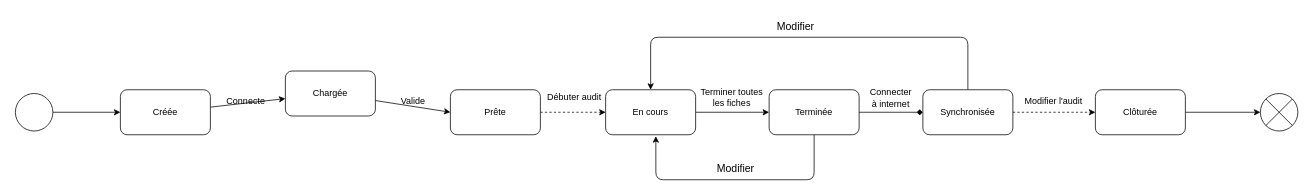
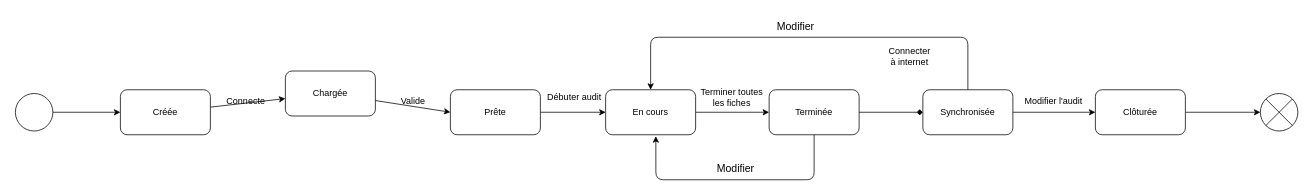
(890, 98) -> (909, 57)
(571, 112) -> (571, 112)
(1051, 112) -> (1051, 112)
